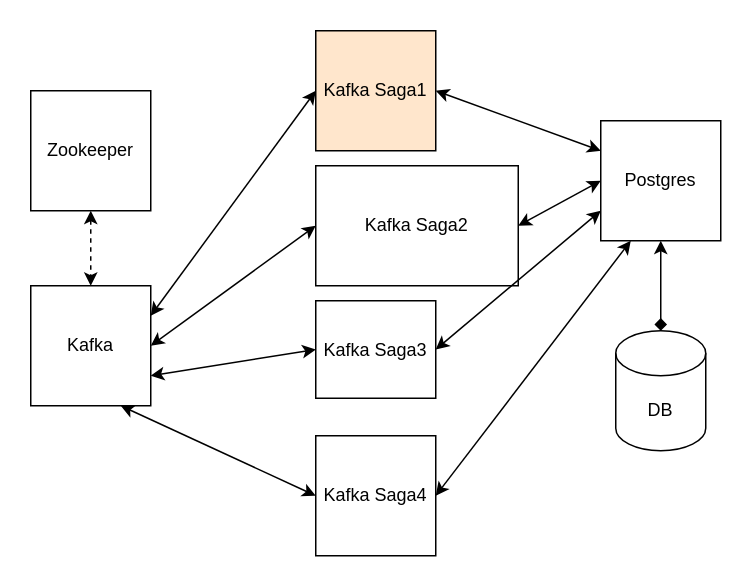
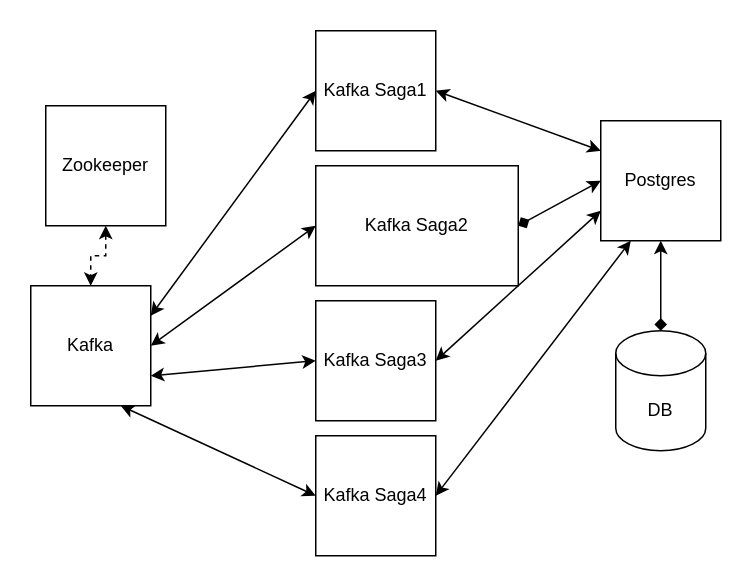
(376, 91) -> (376, 91)
(91, 151) -> (106, 166)
(528, 220) -> (529, 220)
(376, 350) -> (376, 361)
